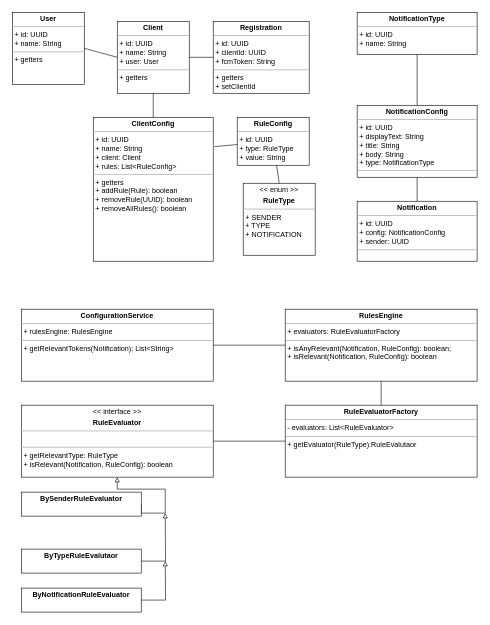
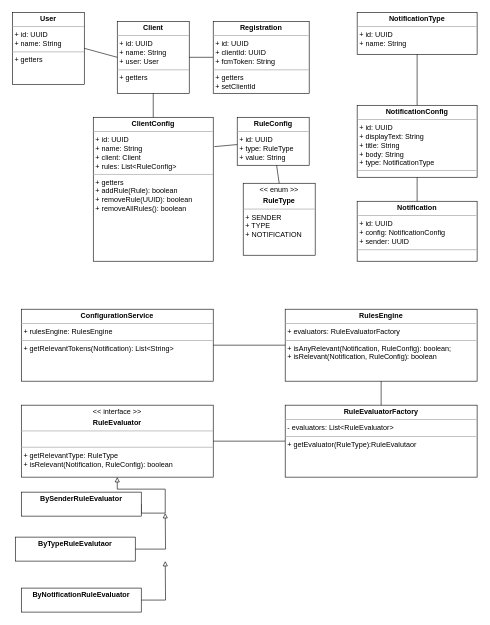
(81, 561) -> (75, 549)
